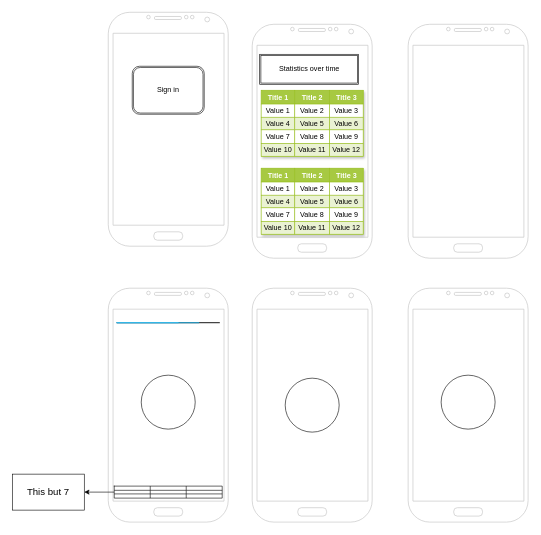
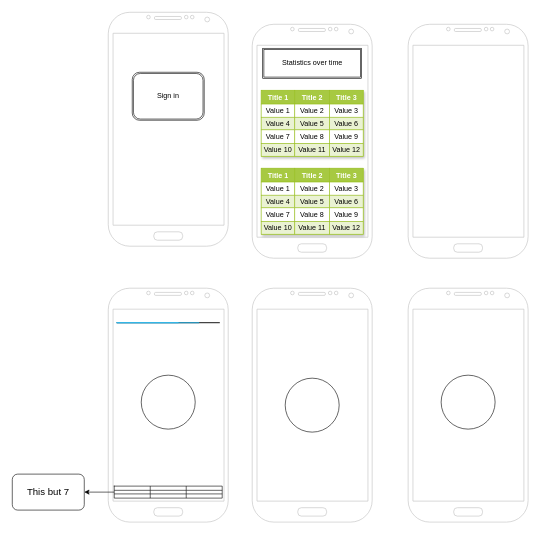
(309, 69) -> (312, 63)
(168, 90) -> (168, 96)
(48, 492) -> (48, 492)
